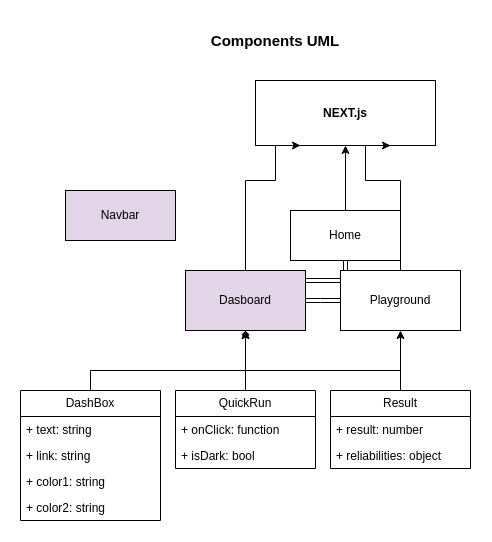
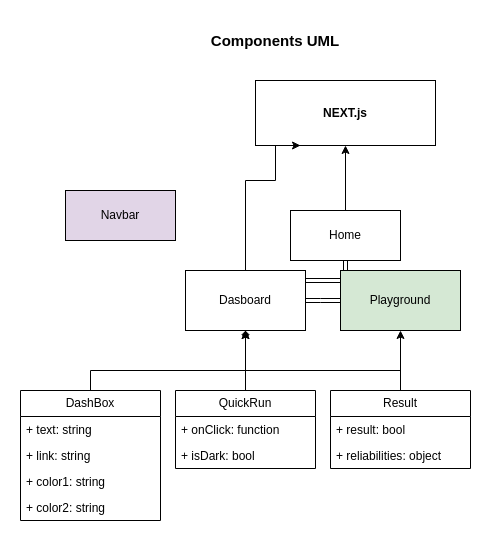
(381, 181) -> none
(246, 301) -> (246, 301)
(401, 301) -> (401, 301)
(384, 431) -> (376, 431)
